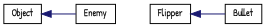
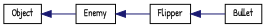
none -> (138, 14)
